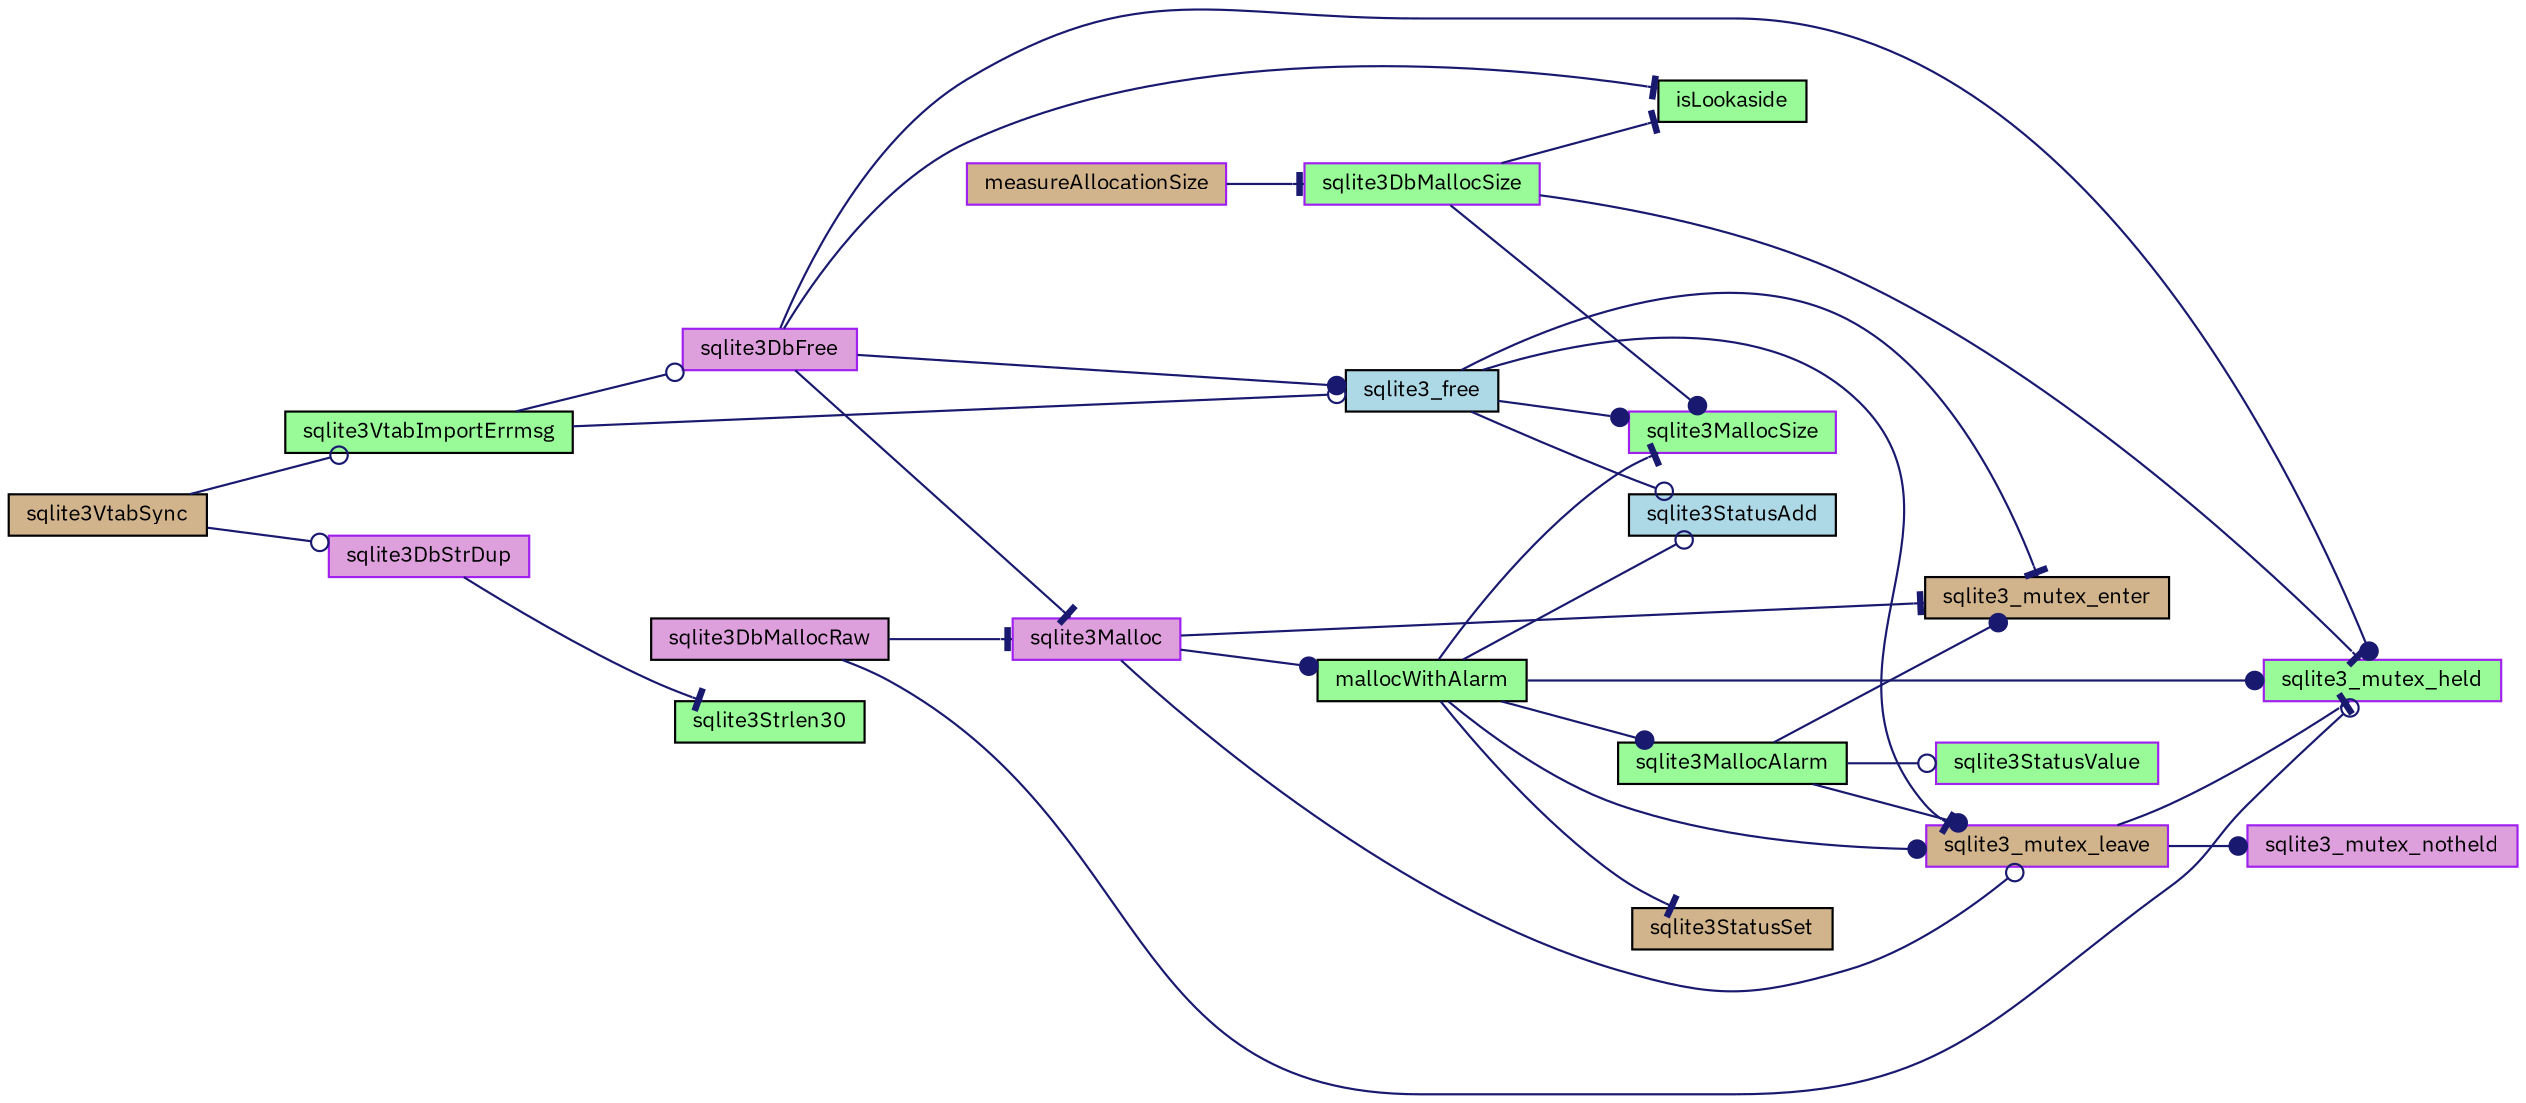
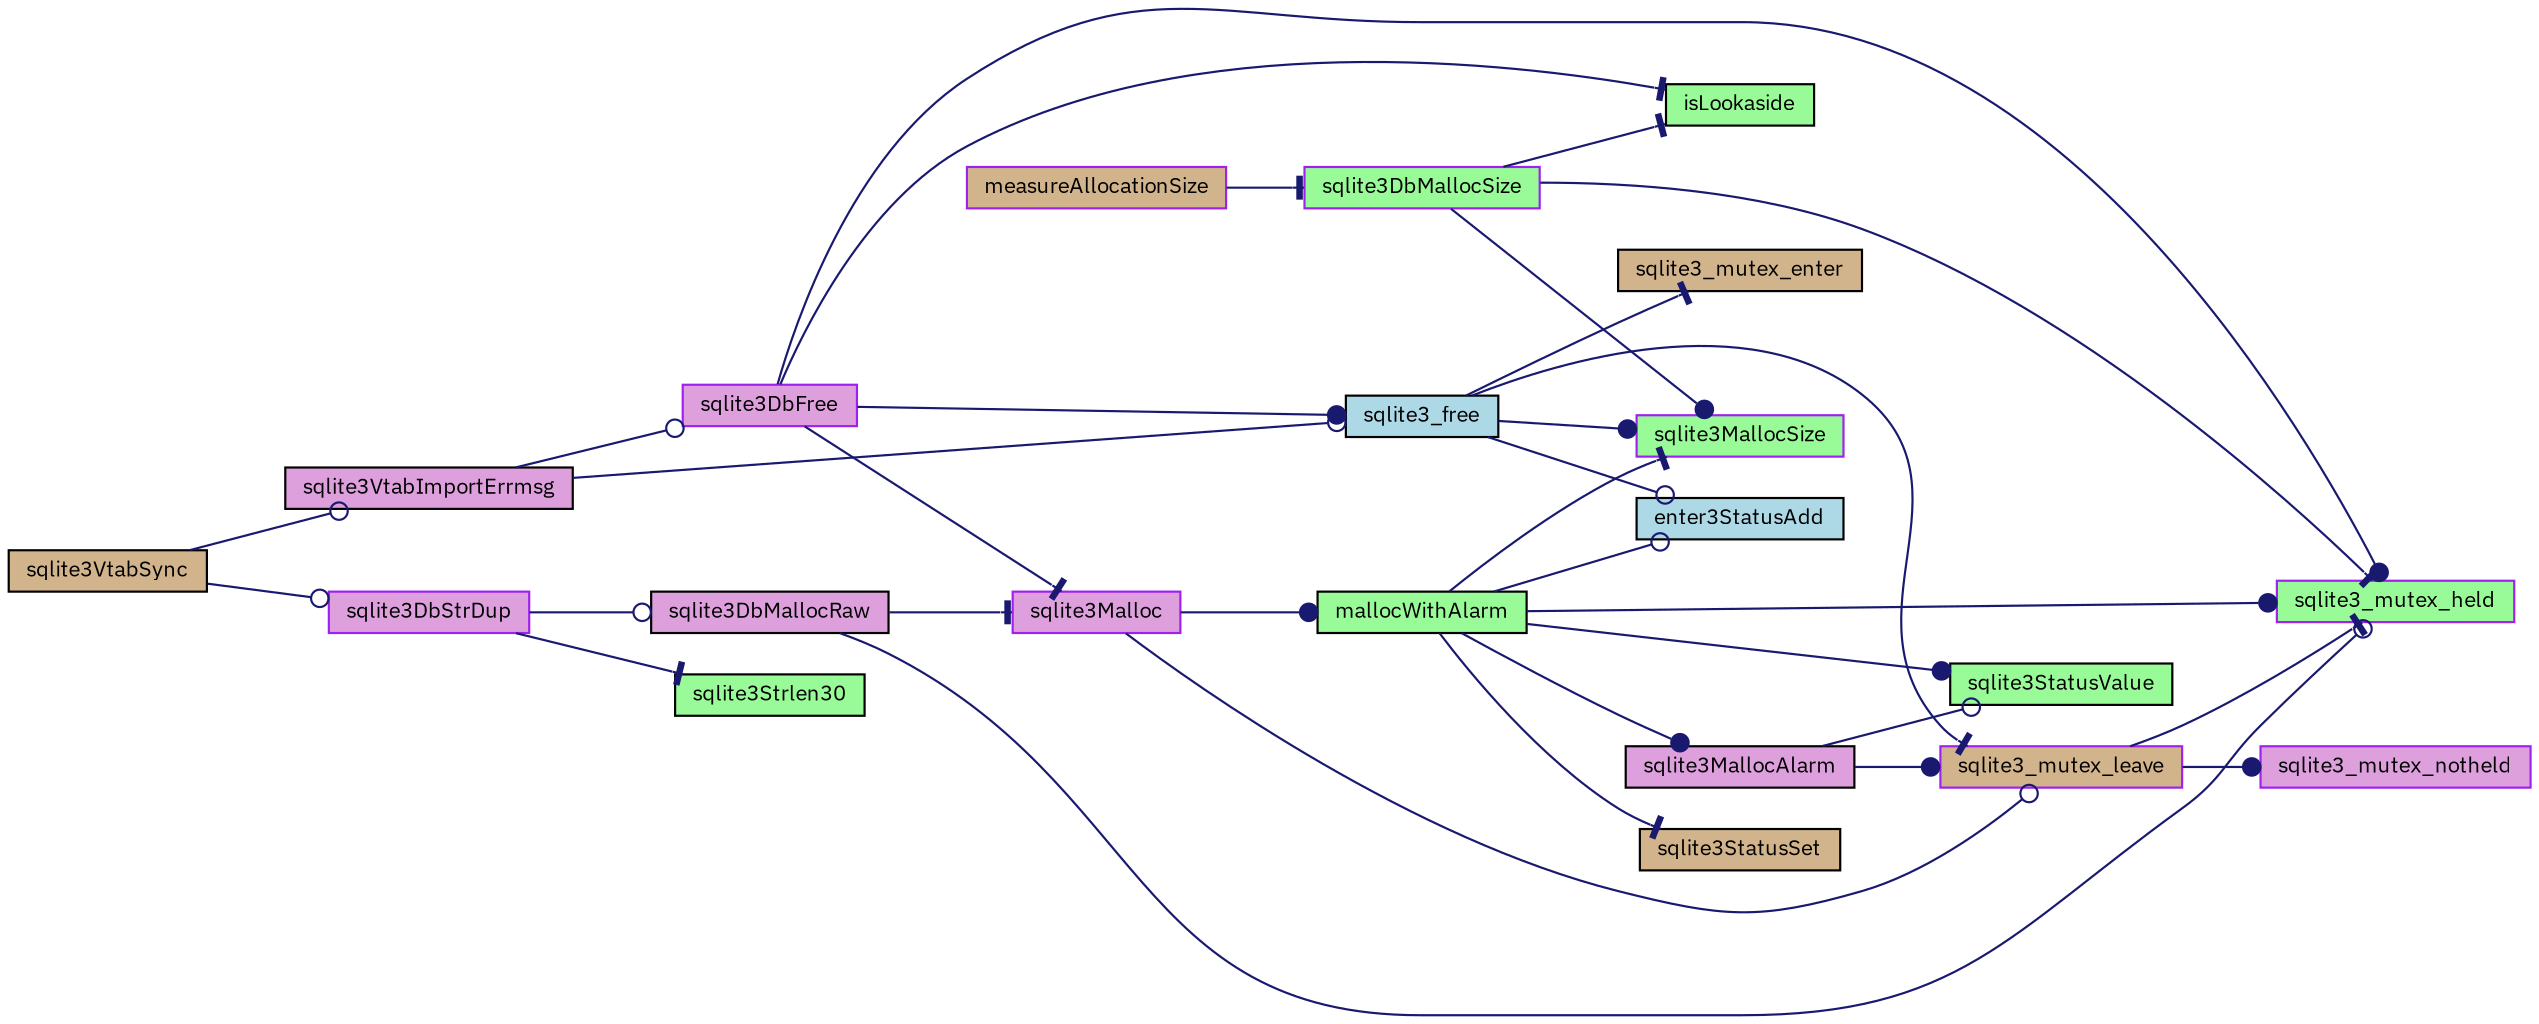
(429, 432) -> (429, 488)
(1732, 515) -> (1740, 519)
none -> (581, 612)
(1584, 618) -> none
(1860, 696) -> none
(1732, 763) -> (1740, 767)
(2047, 763) -> (2061, 684)
(1664, 818) -> (1730, 647)
